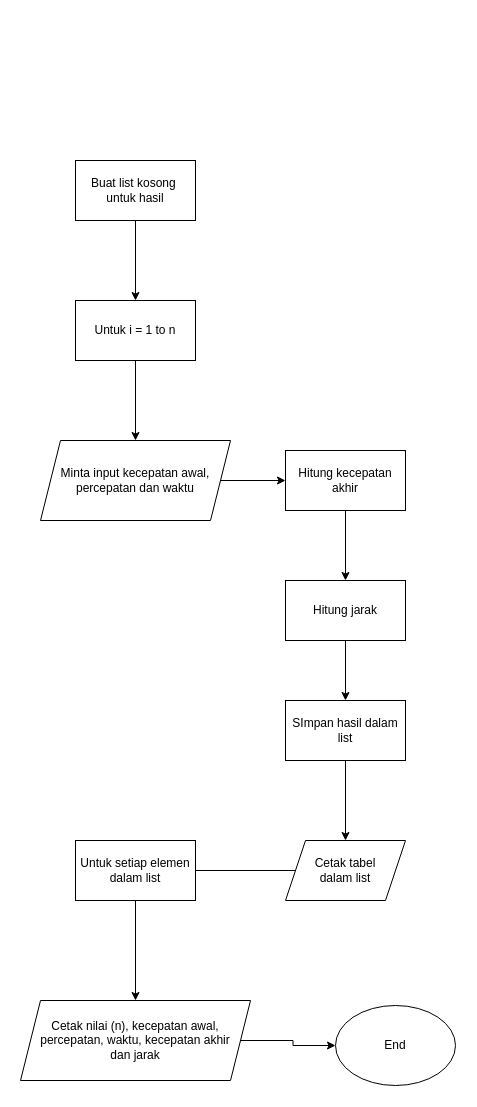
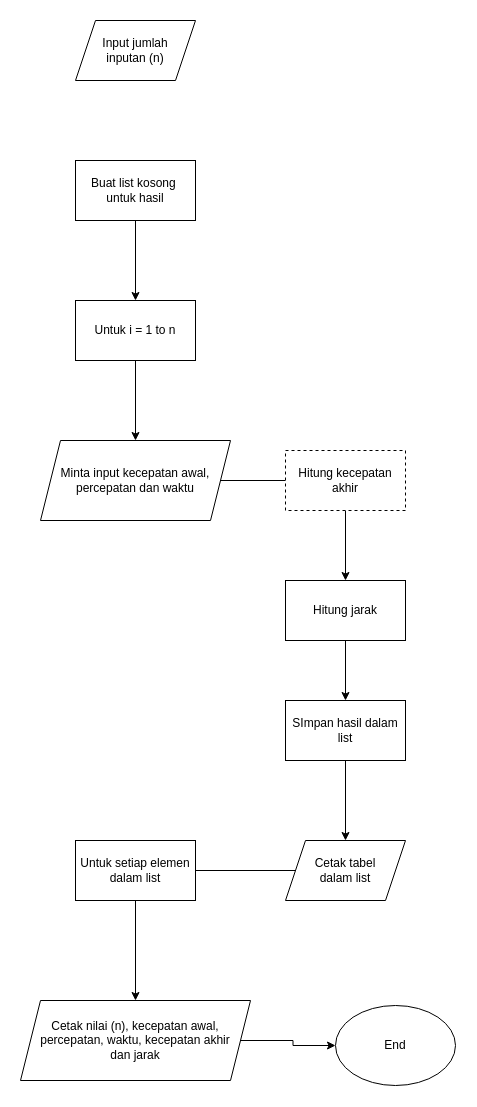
none -> (136, 51)
(277, 481) -> (281, 481)
(346, 481) -> (346, 481)
